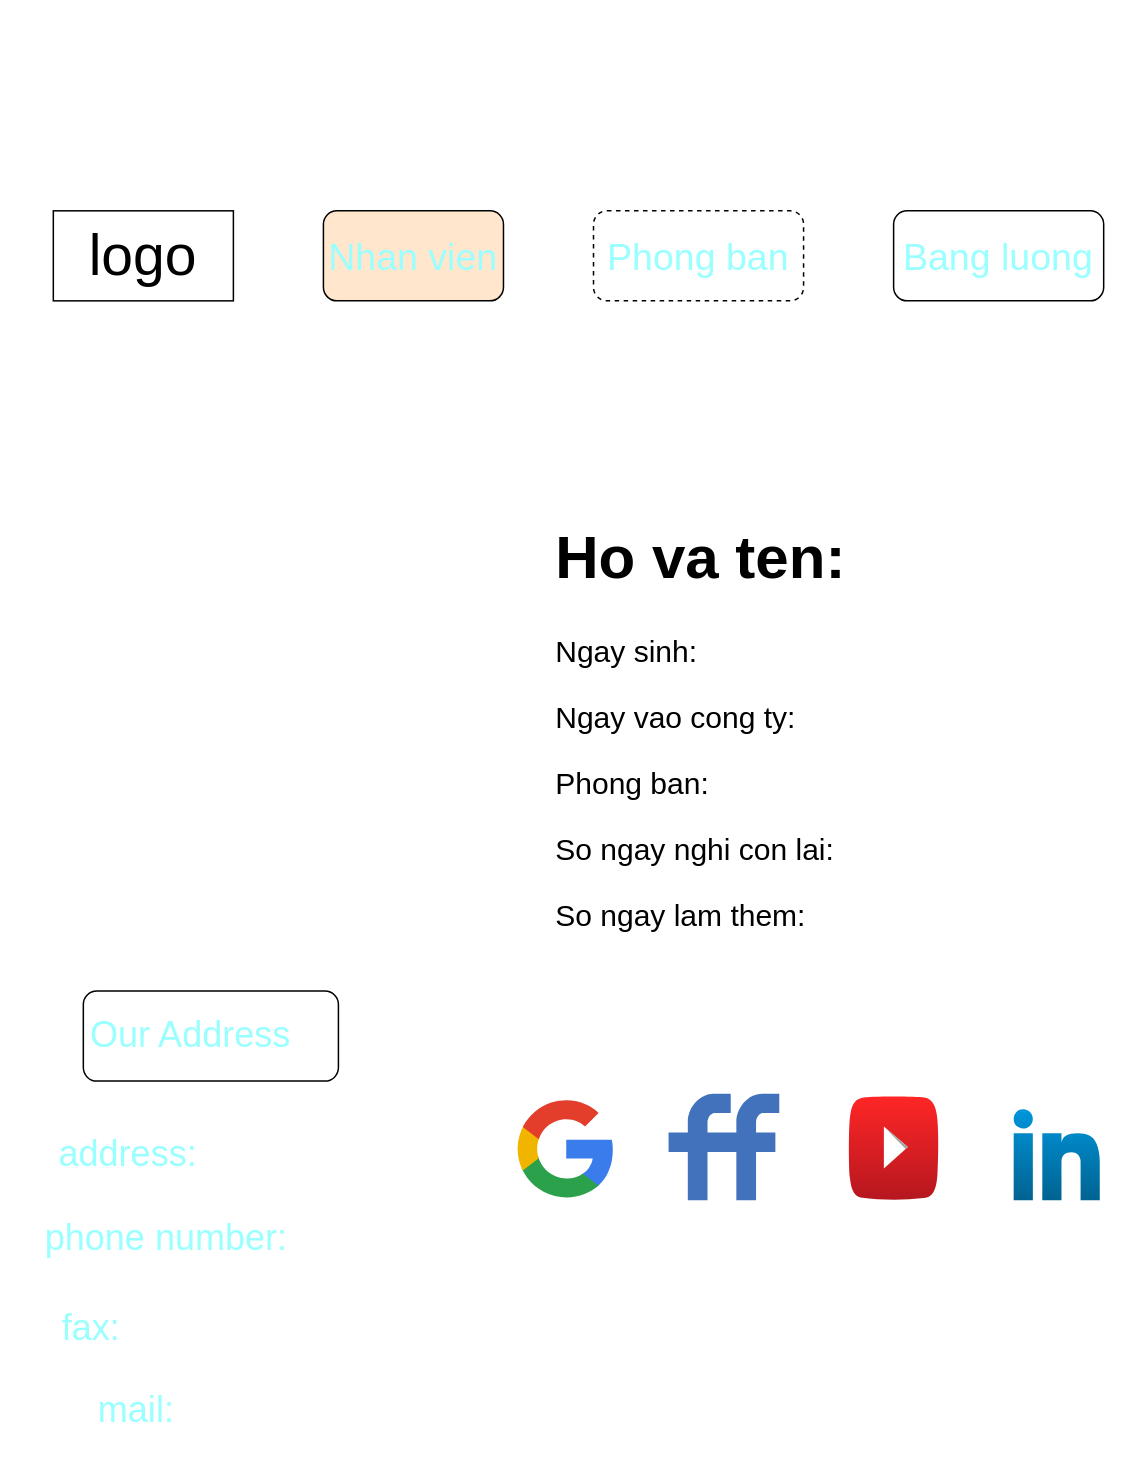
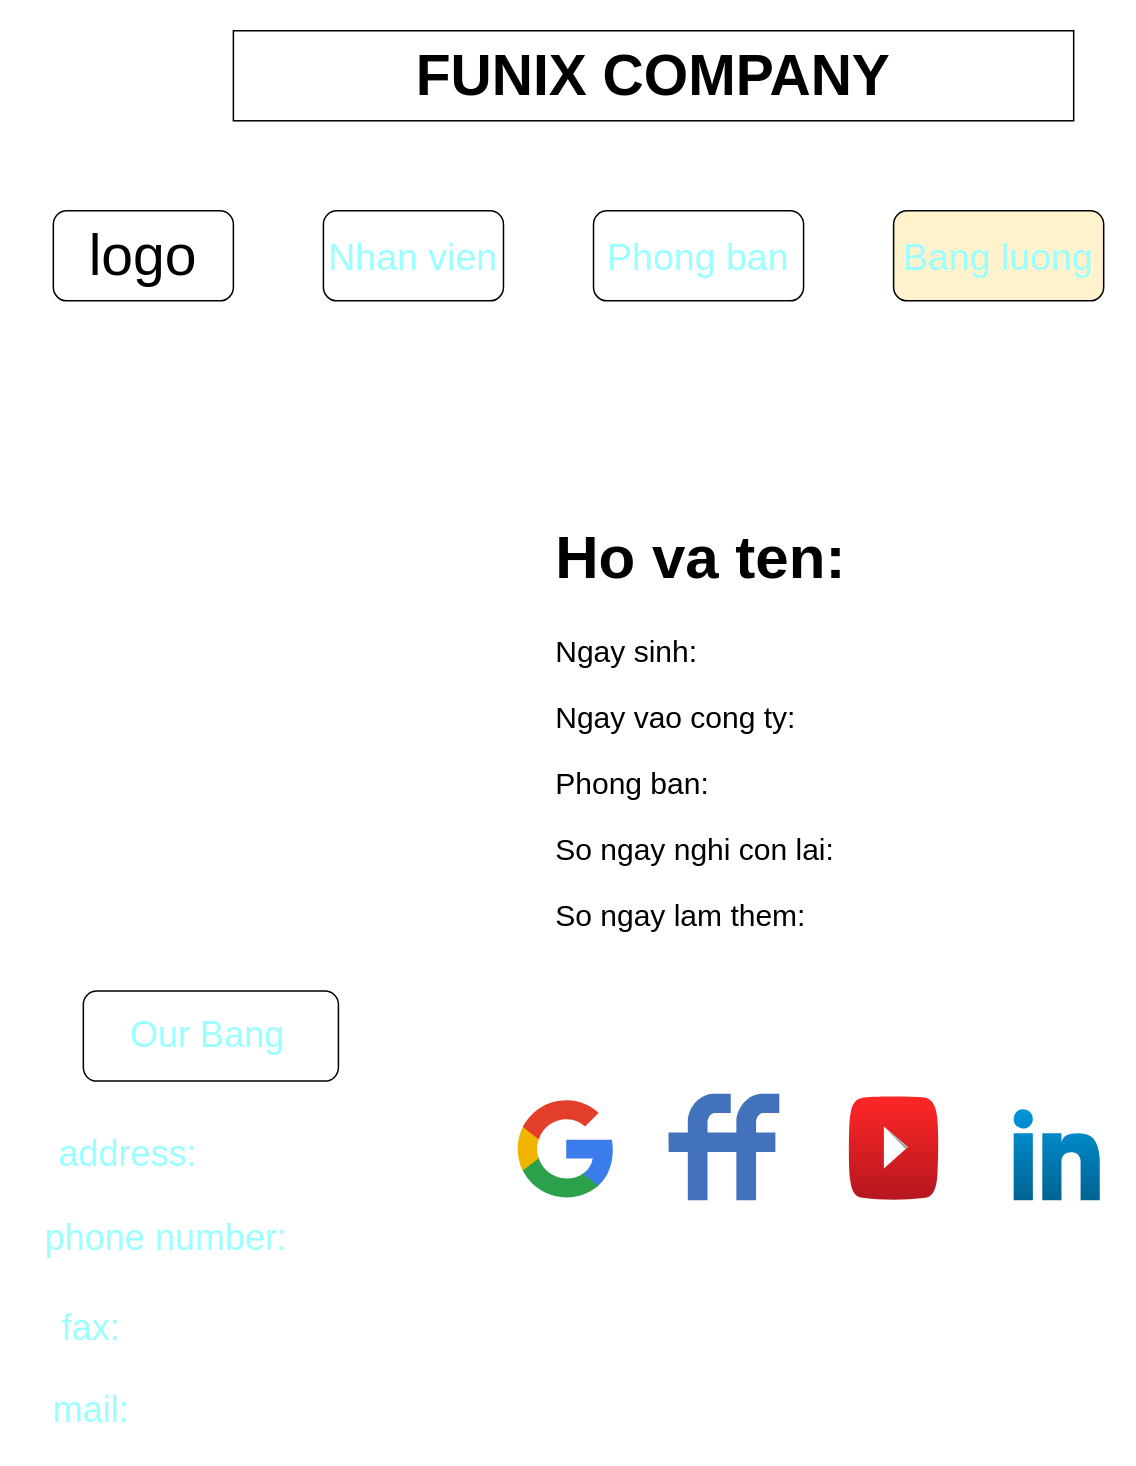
none -> (653, 76)
(143, 256) -> (143, 256)
(413, 256) -> (413, 256)
(698, 256) -> (698, 256)
(998, 256) -> (998, 256)
(211, 1036) -> (211, 1036)
(136, 1411) -> (91, 1411)
